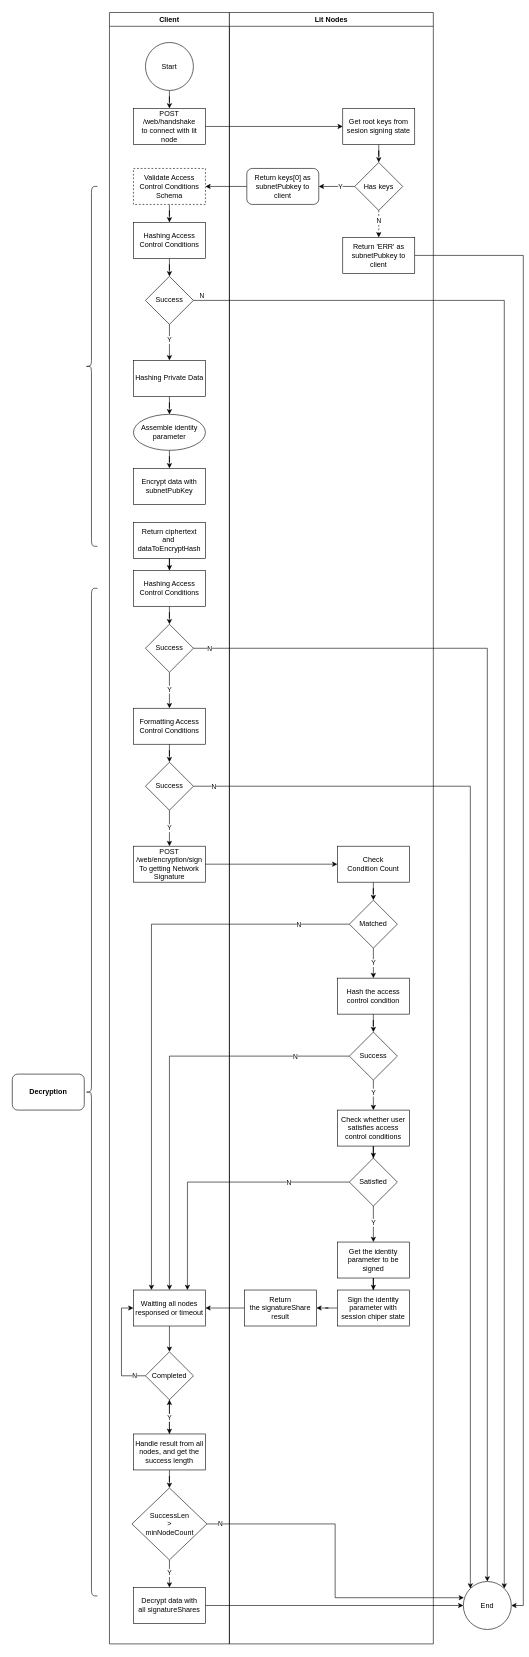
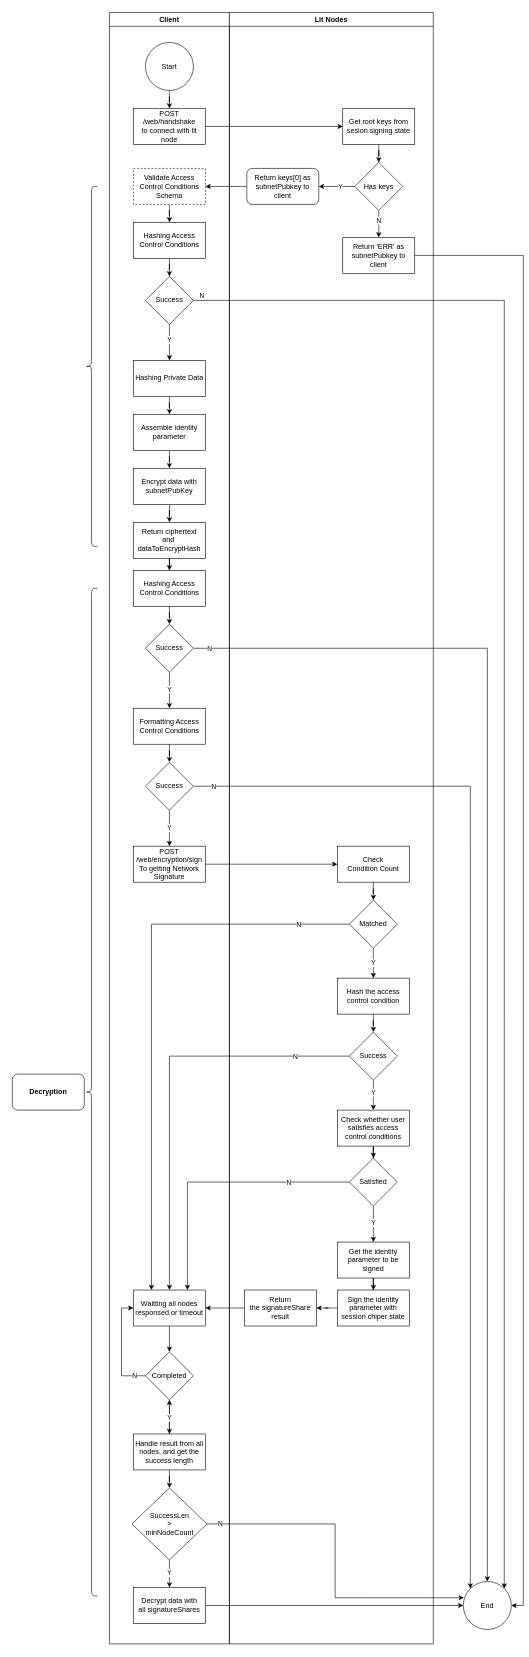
(379, 218) -> (379, 218)
(170, 432) -> (170, 432)
none -> (170, 515)
